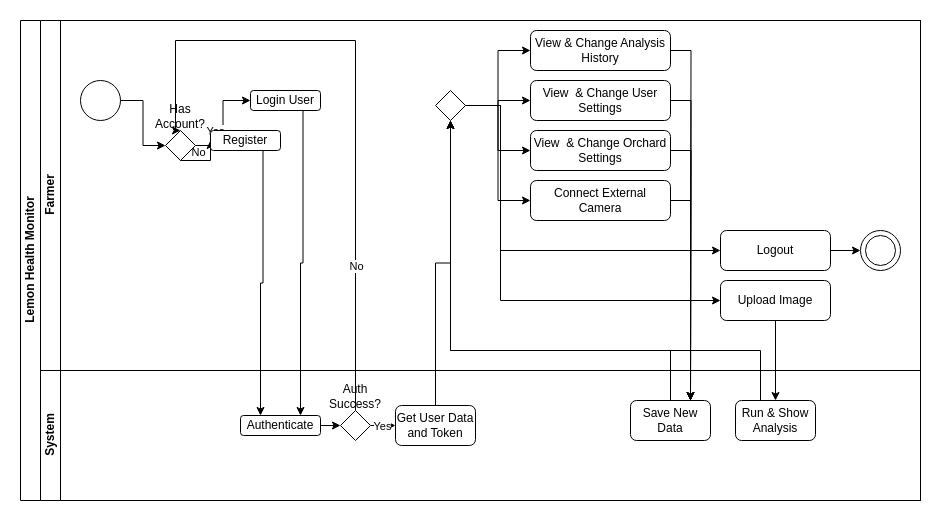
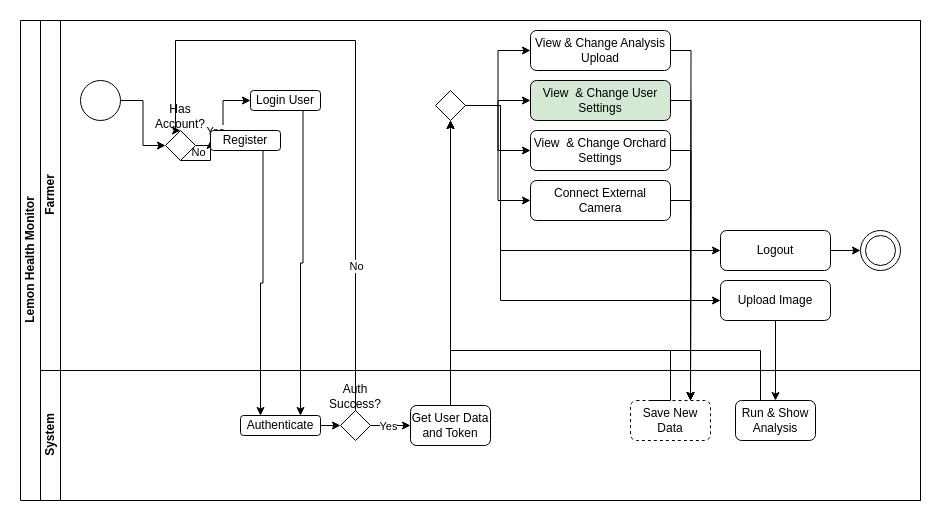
(601, 51) -> (601, 51)
(601, 101) -> (601, 101)
(671, 421) -> (671, 421)
(436, 426) -> (451, 426)
